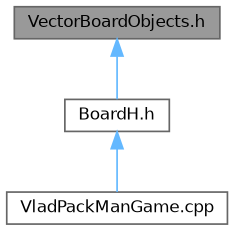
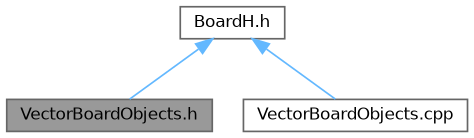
(117, 78) -> (164, 74)
(117, 208) -> (355, 115)
